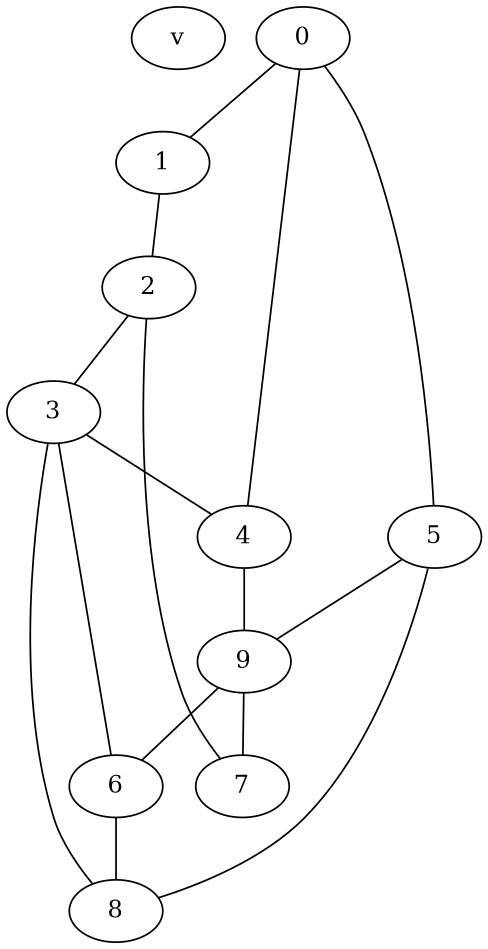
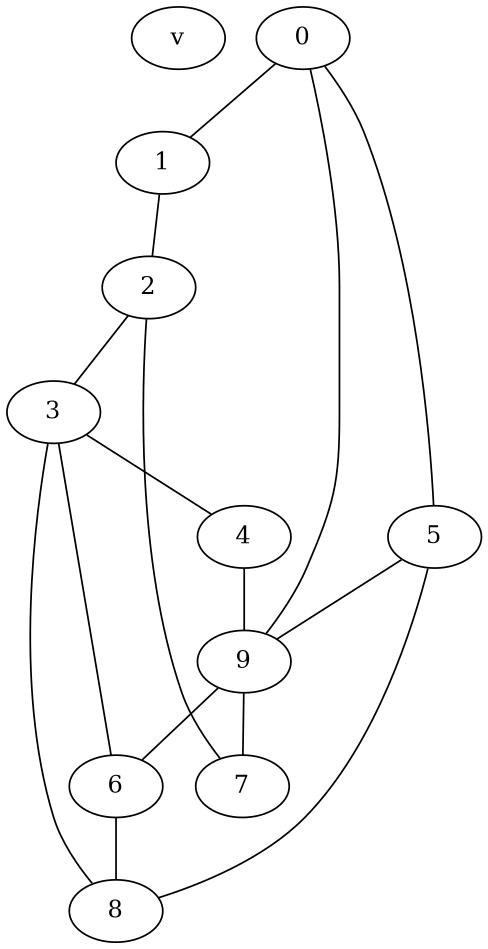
(274, 287) -> (339, 358)
